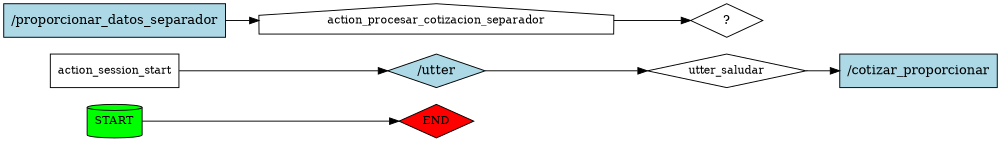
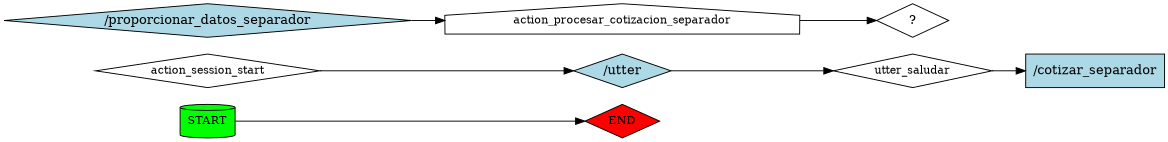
(115, 21) -> (208, 21)
(115, 71) -> (208, 71)
(919, 71) -> (1095, 71)
